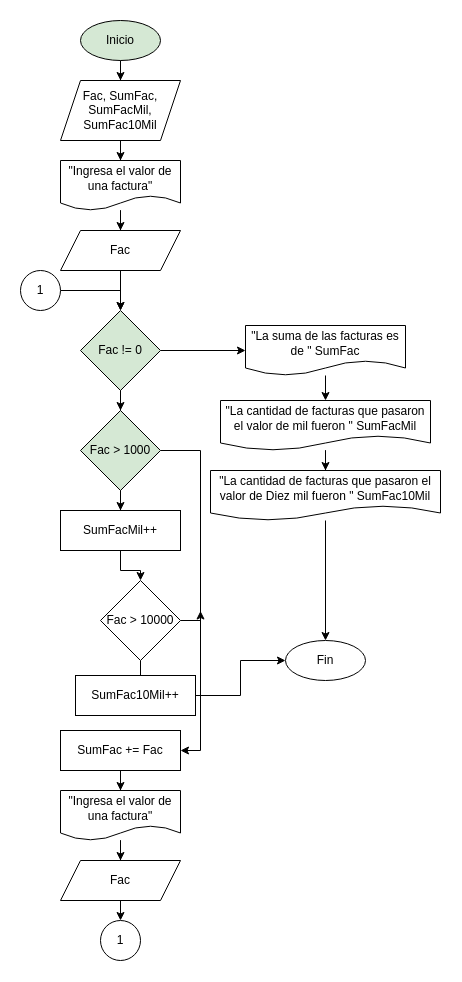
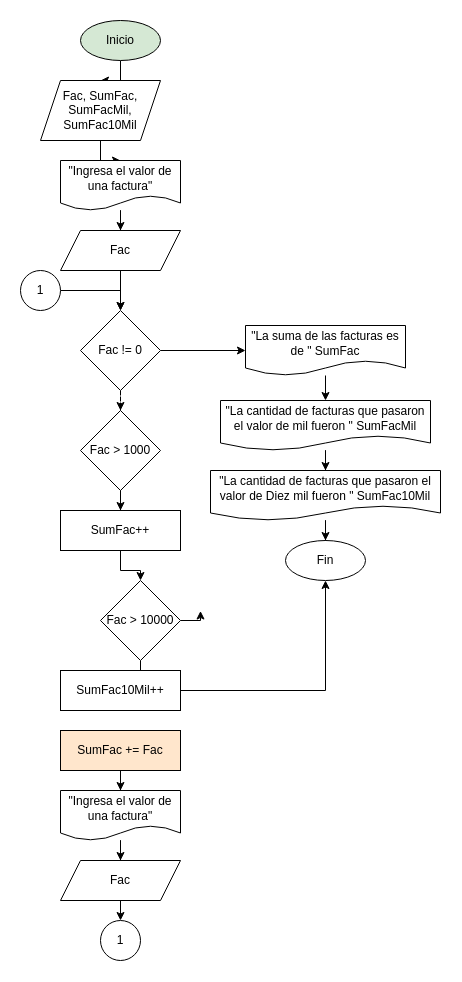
(121, 111) -> (101, 111)
(121, 351) -> (121, 351)
(121, 394) -> (121, 394)
(121, 451) -> (121, 451)
(201, 512) -> none
(121, 531) -> (121, 531)
(326, 661) -> (326, 561)
(136, 696) -> (121, 691)
(121, 751) -> (121, 751)
